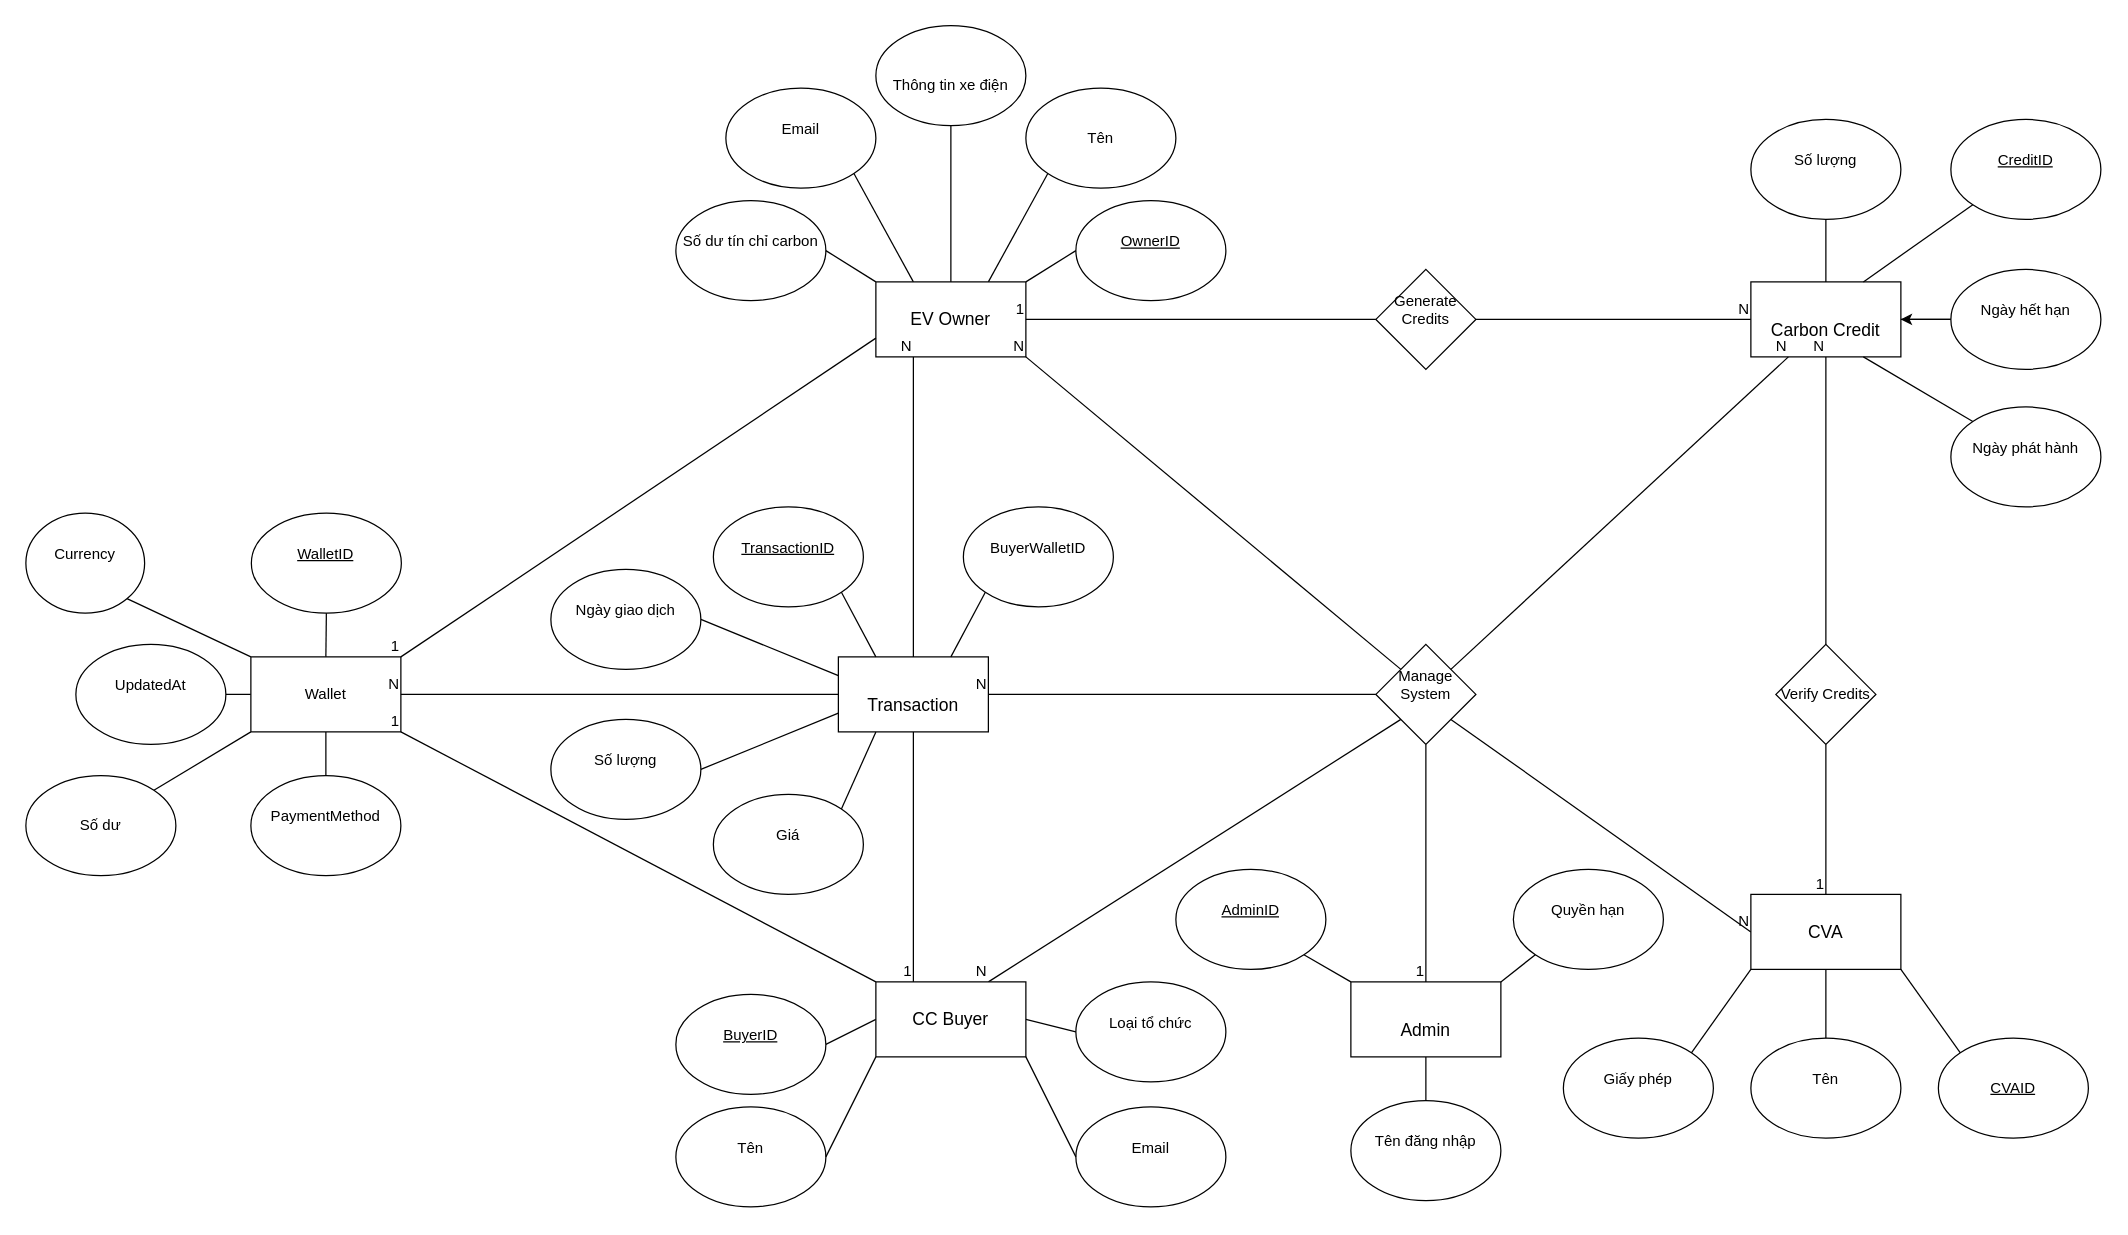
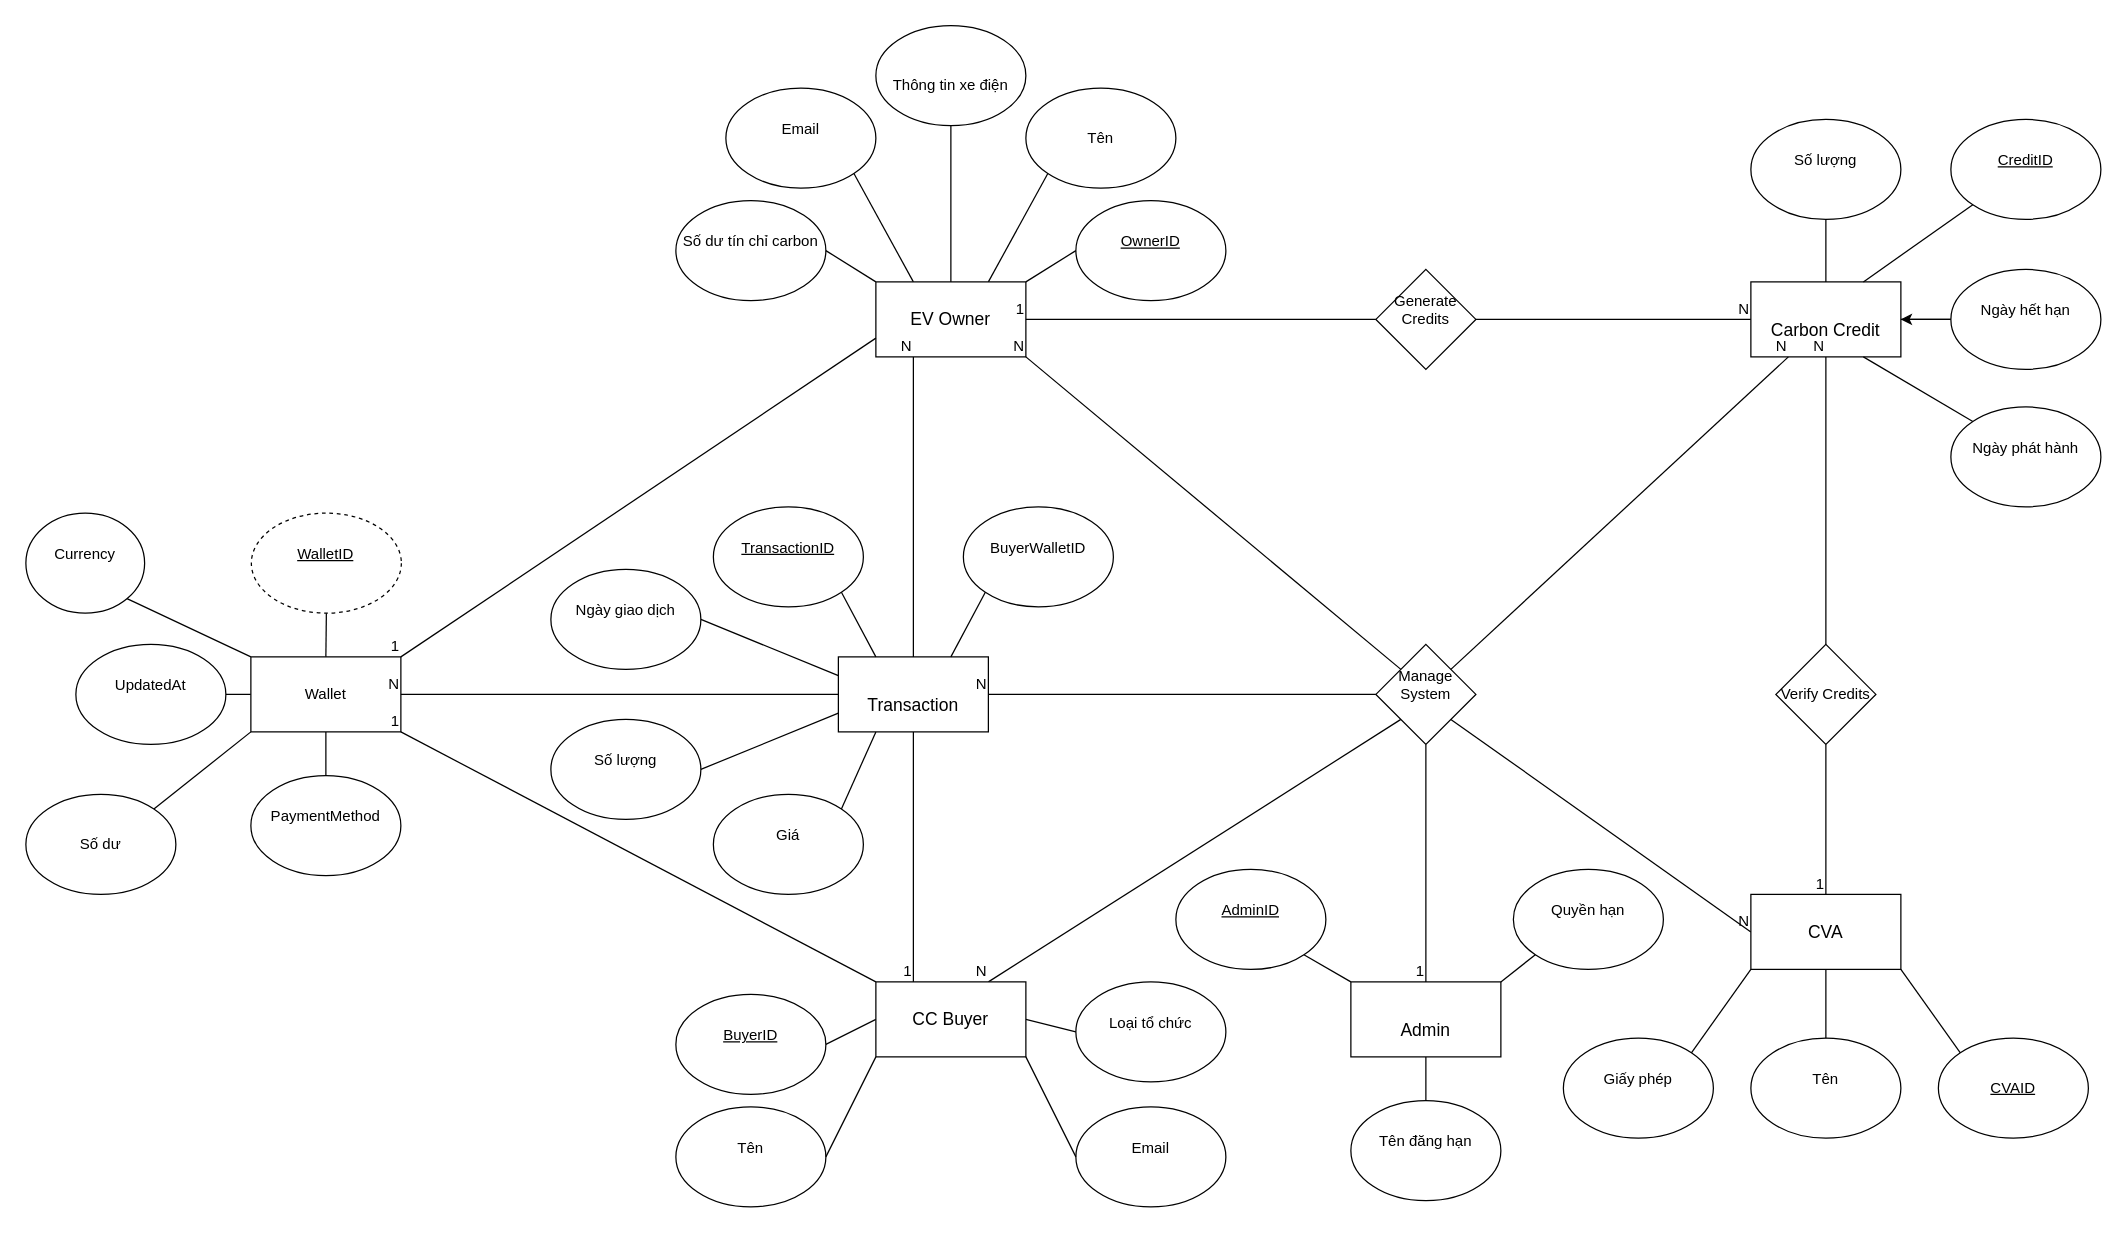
(326, 563) -> (326, 563)
(101, 826) -> (101, 844)
(1426, 1151) -> (1426, 1151)
